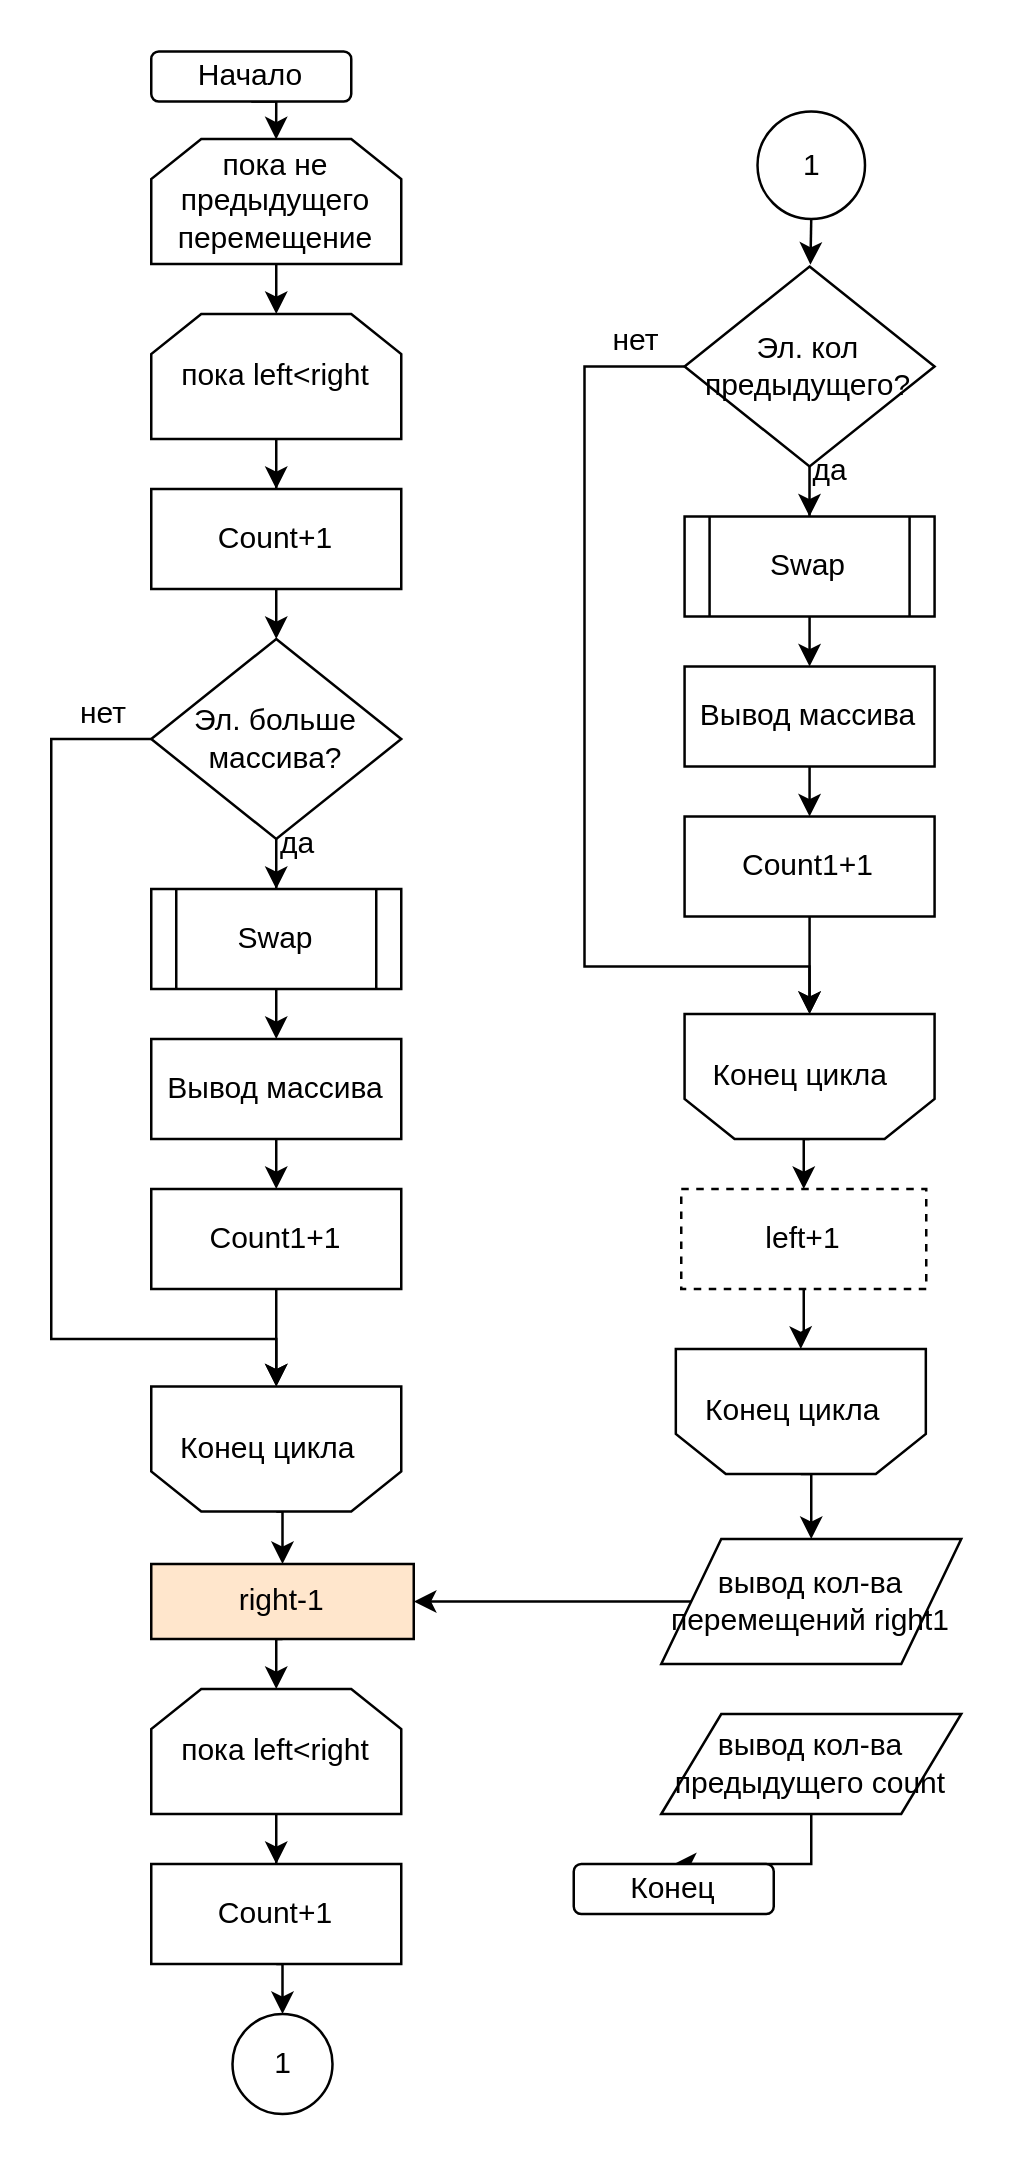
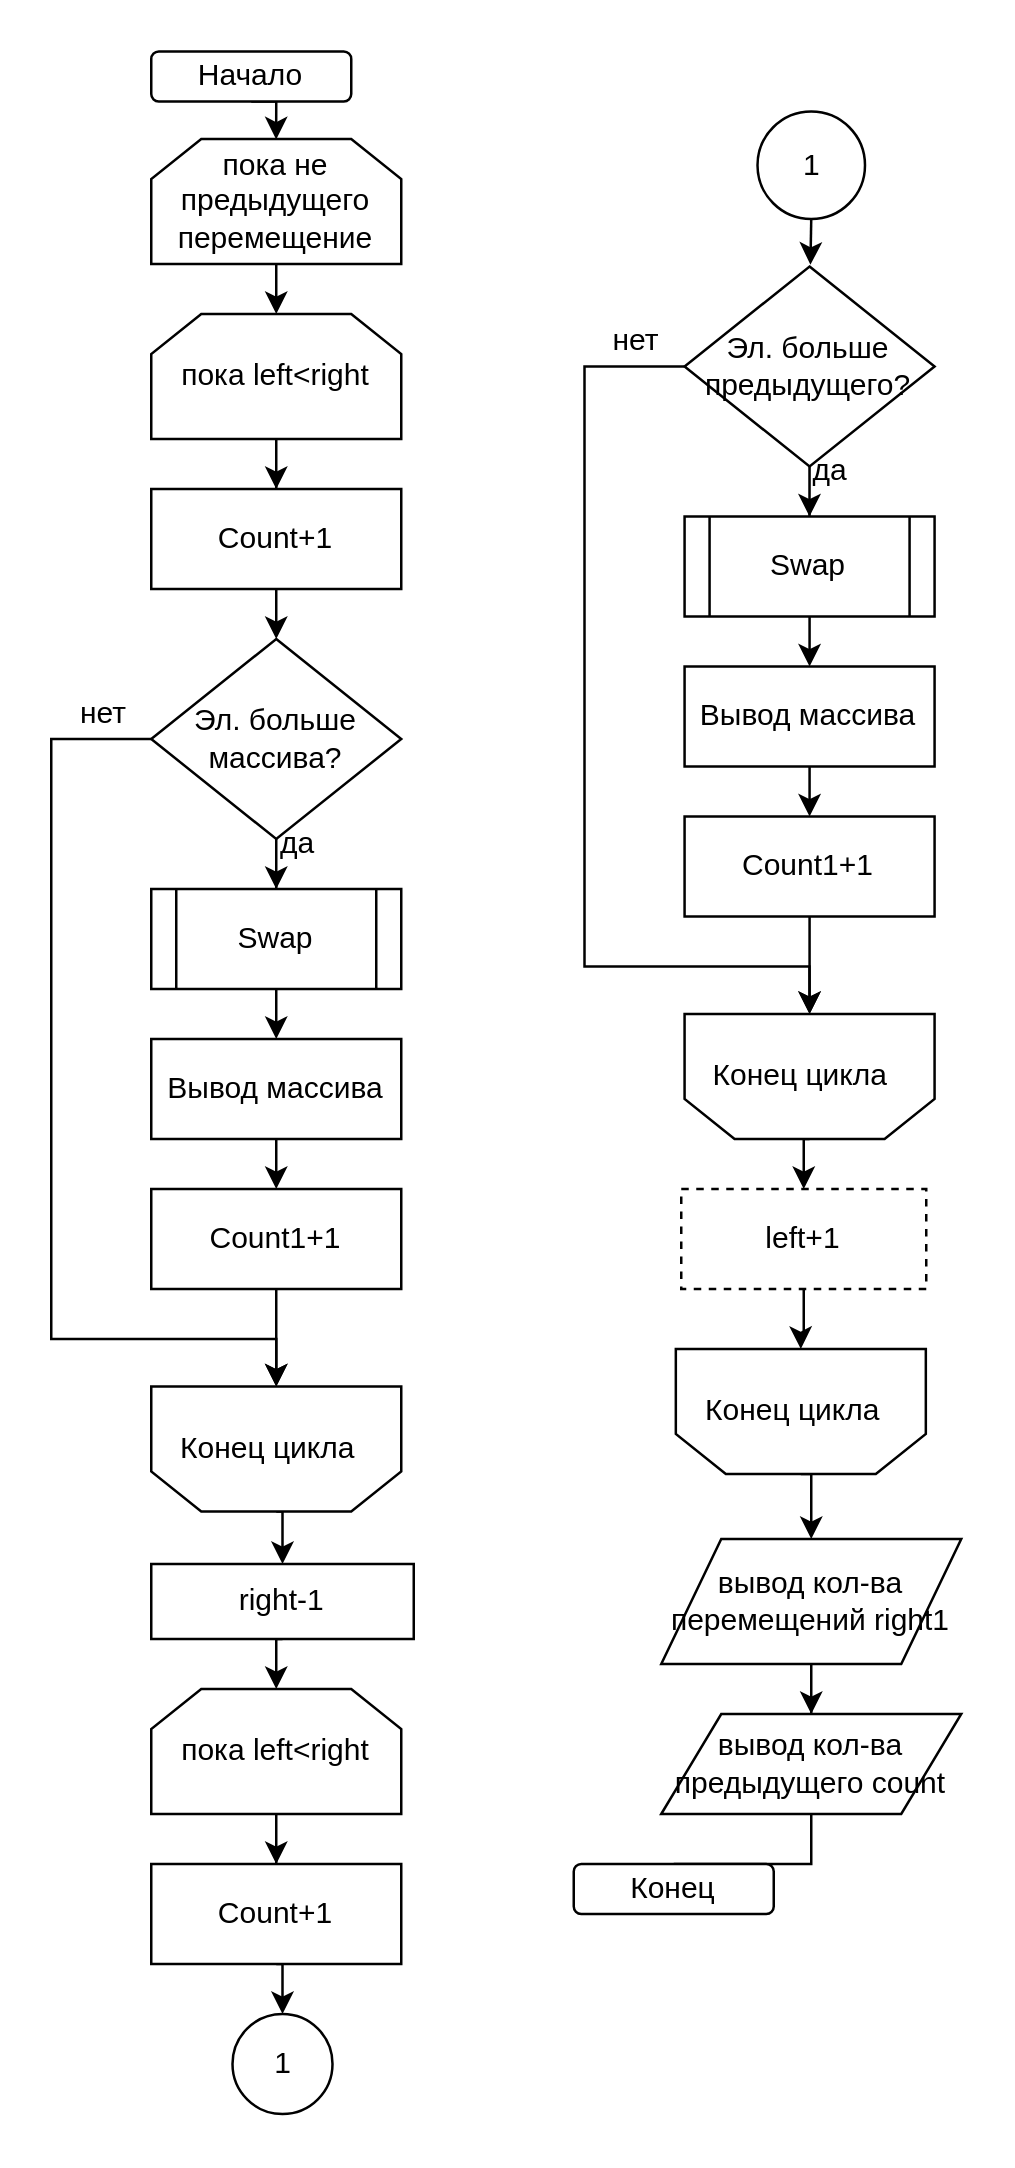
(809, 366) -> (809, 366)
(283, 1601) -> (283, 1601)
(561, 1601) -> (811, 1697)
(692, 1864) -> (684, 1864)
